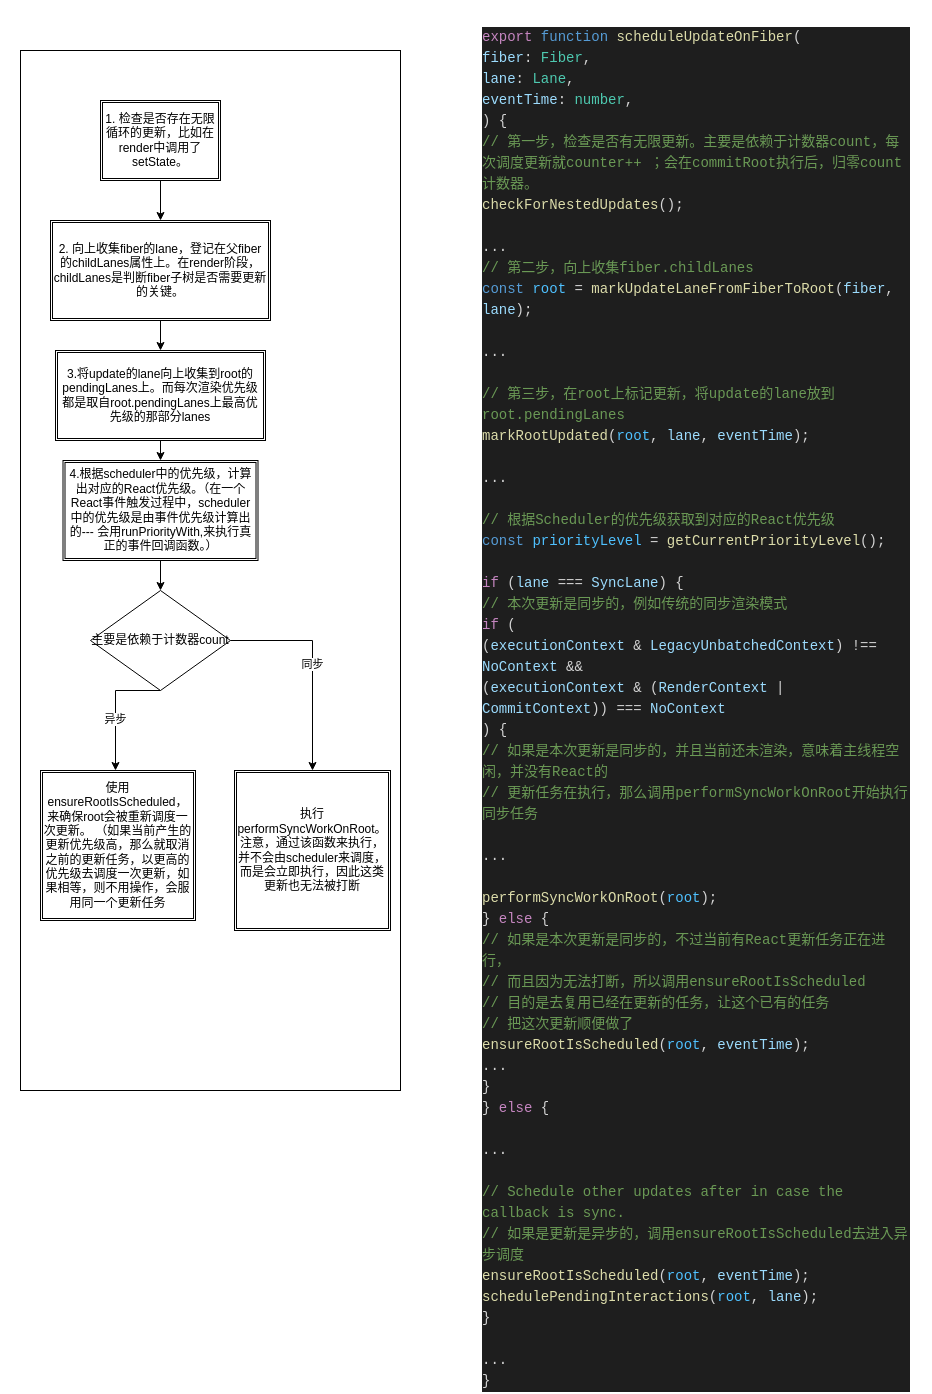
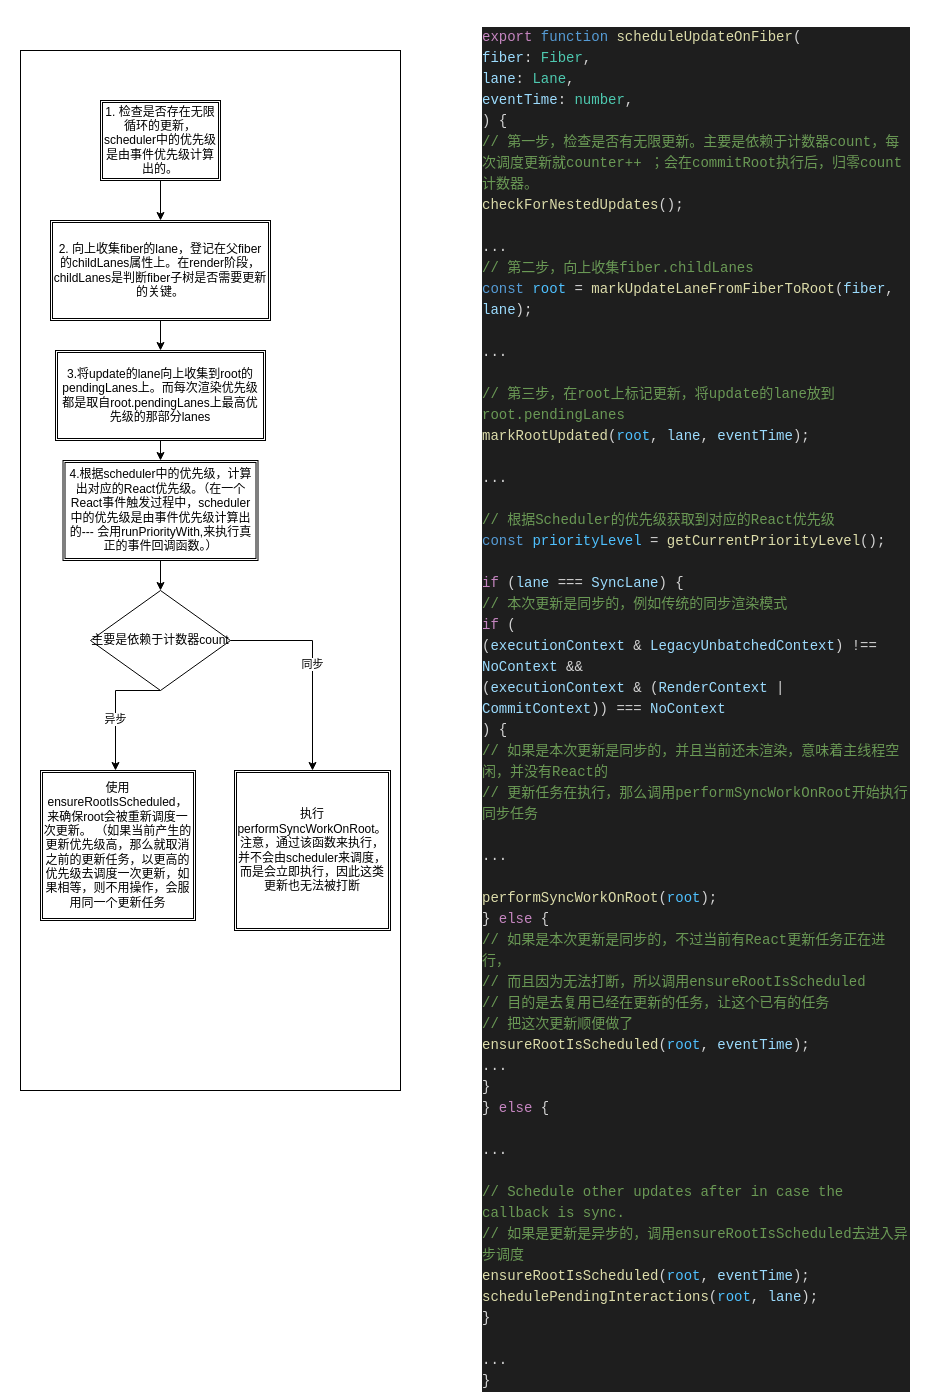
(161, 141) -> (161, 141)
